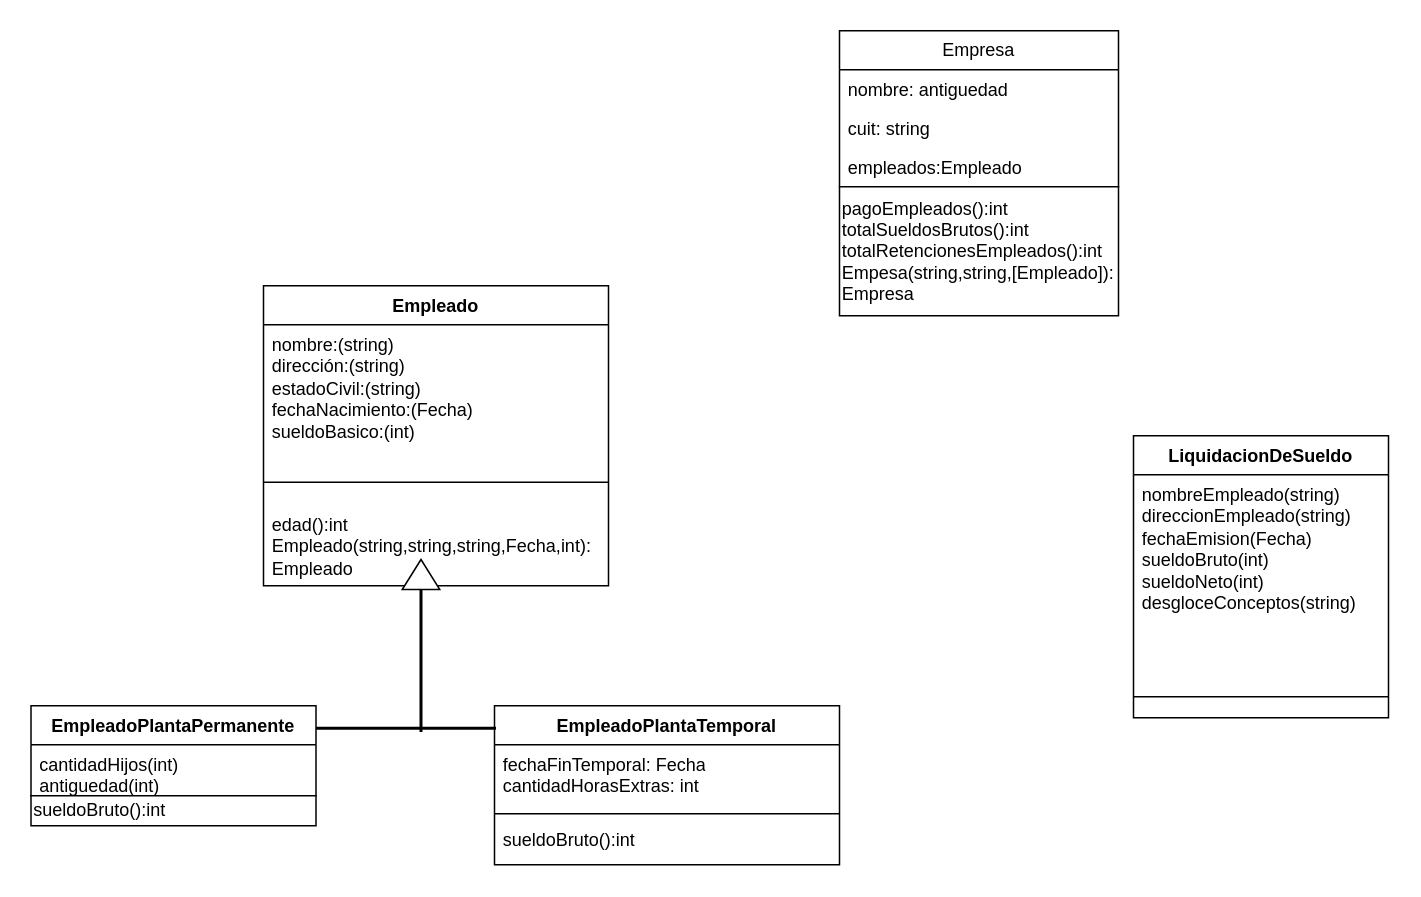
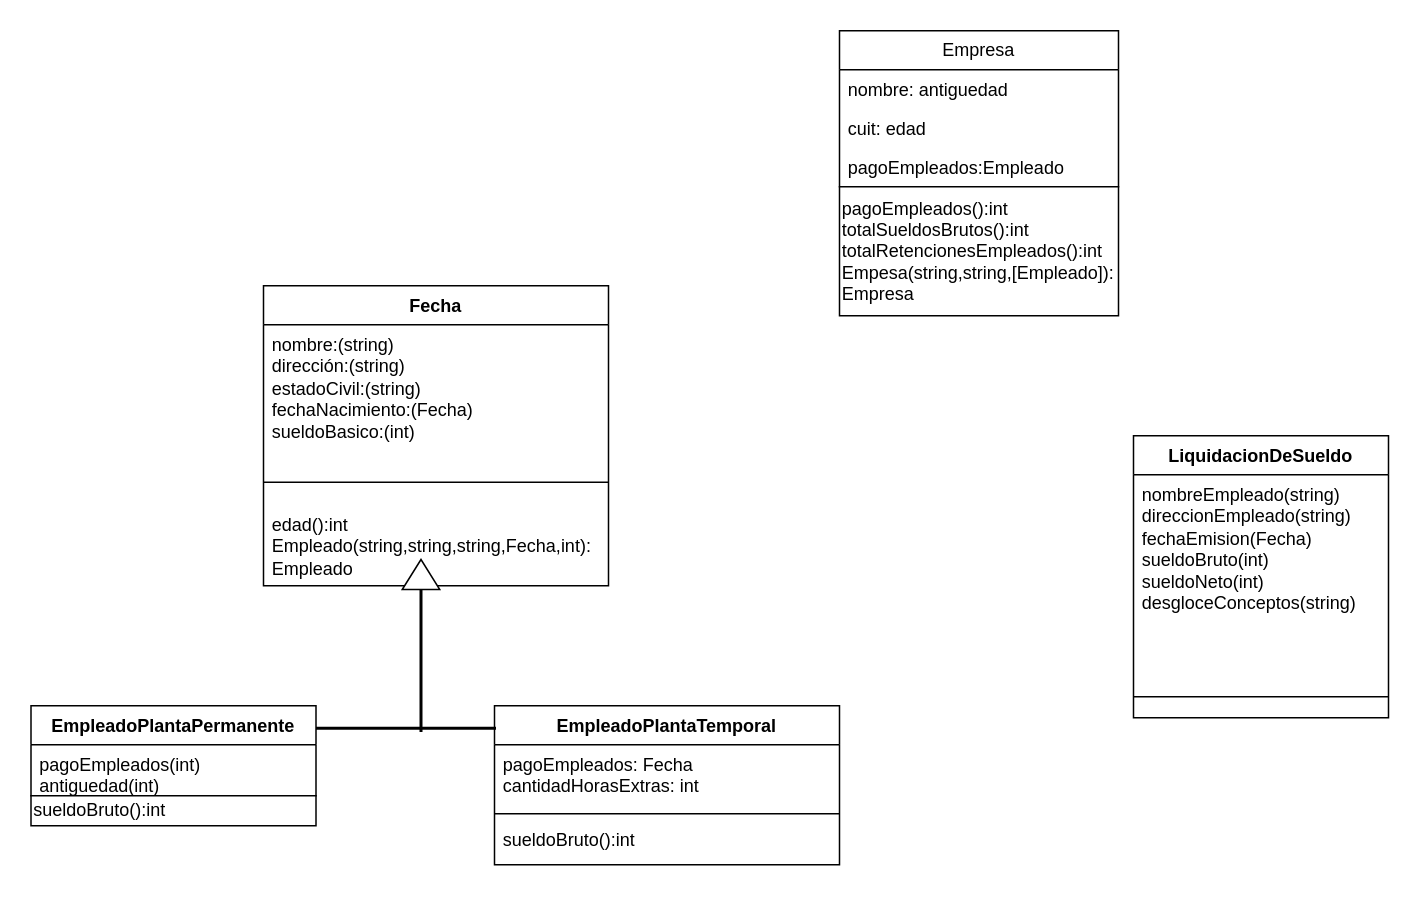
(899, 130) -> (892, 130)
(932, 169) -> (952, 169)
(436, 307) -> (436, 307)
(123, 777) -> (126, 777)
(615, 777) -> (615, 777)
